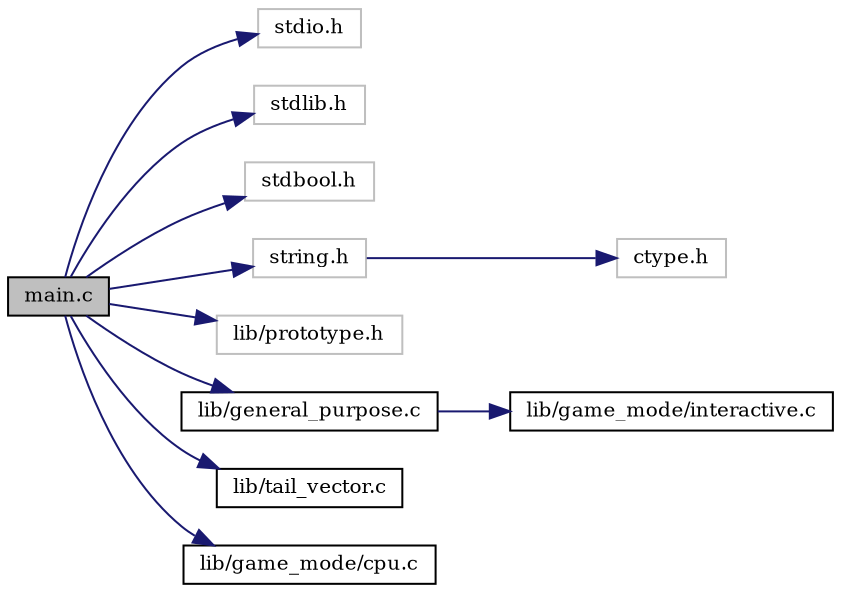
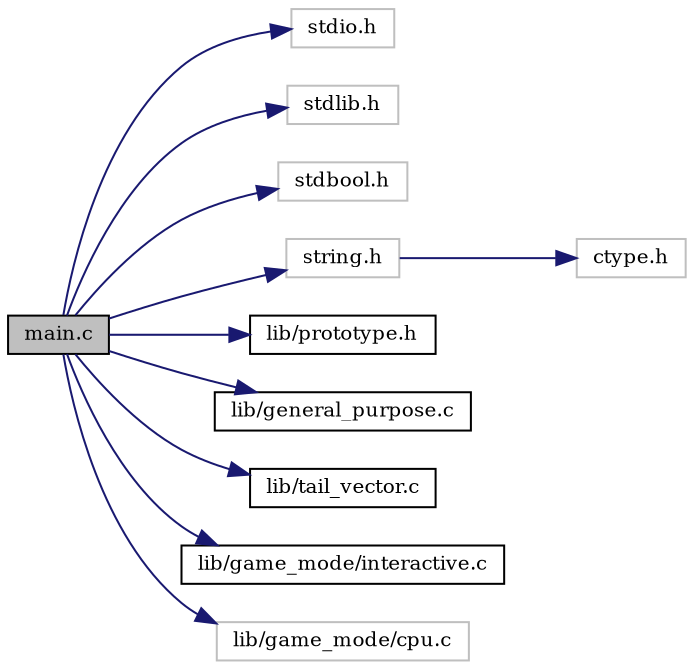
(310, 335) -> (343, 335)
(464, 411) -> (118, 457)
(310, 565) -> (343, 641)
